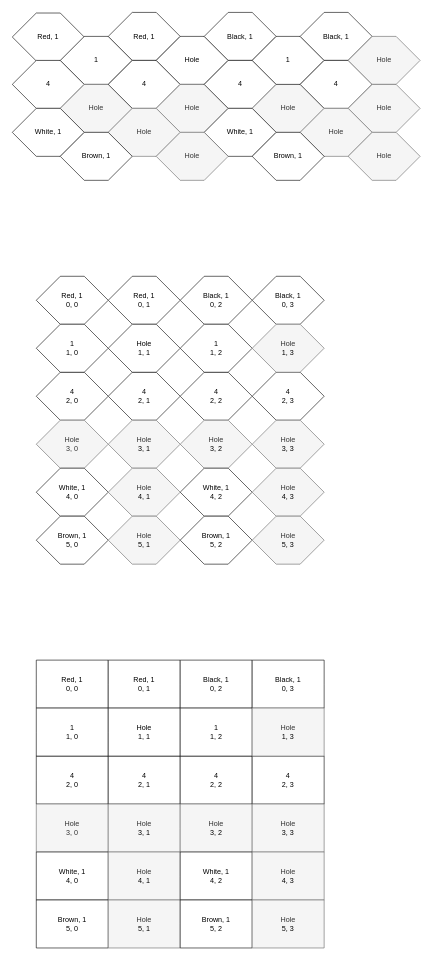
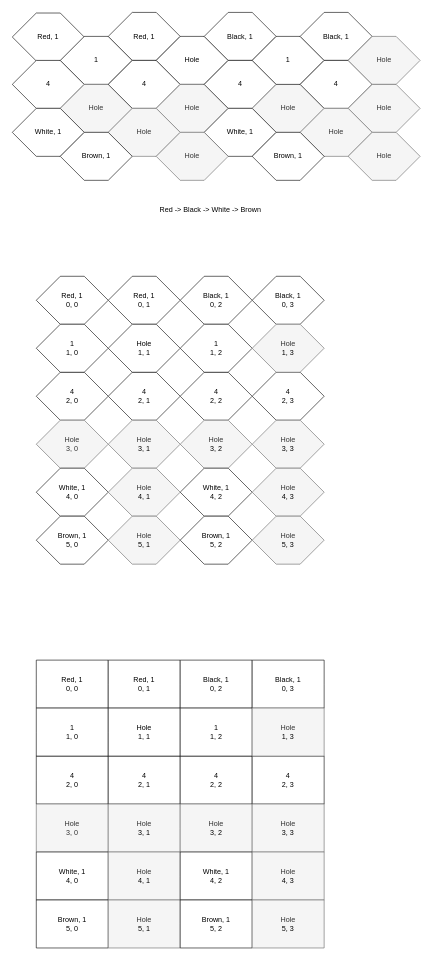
none -> (210, 210)
